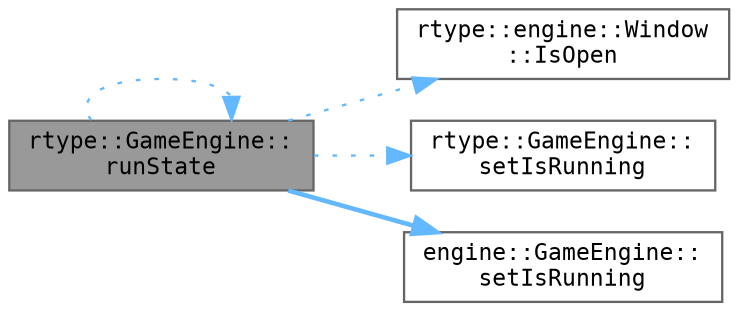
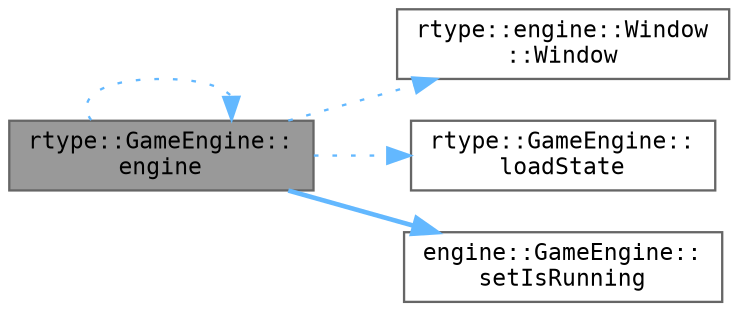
(563, 44) -> (563, 44)
(161, 156) -> (161, 156)
(563, 156) -> (563, 156)
